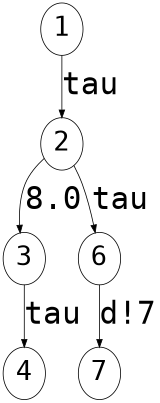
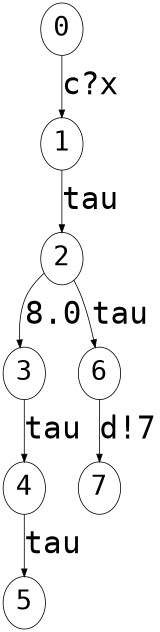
none -> (62, 29)
none -> (24, 603)
